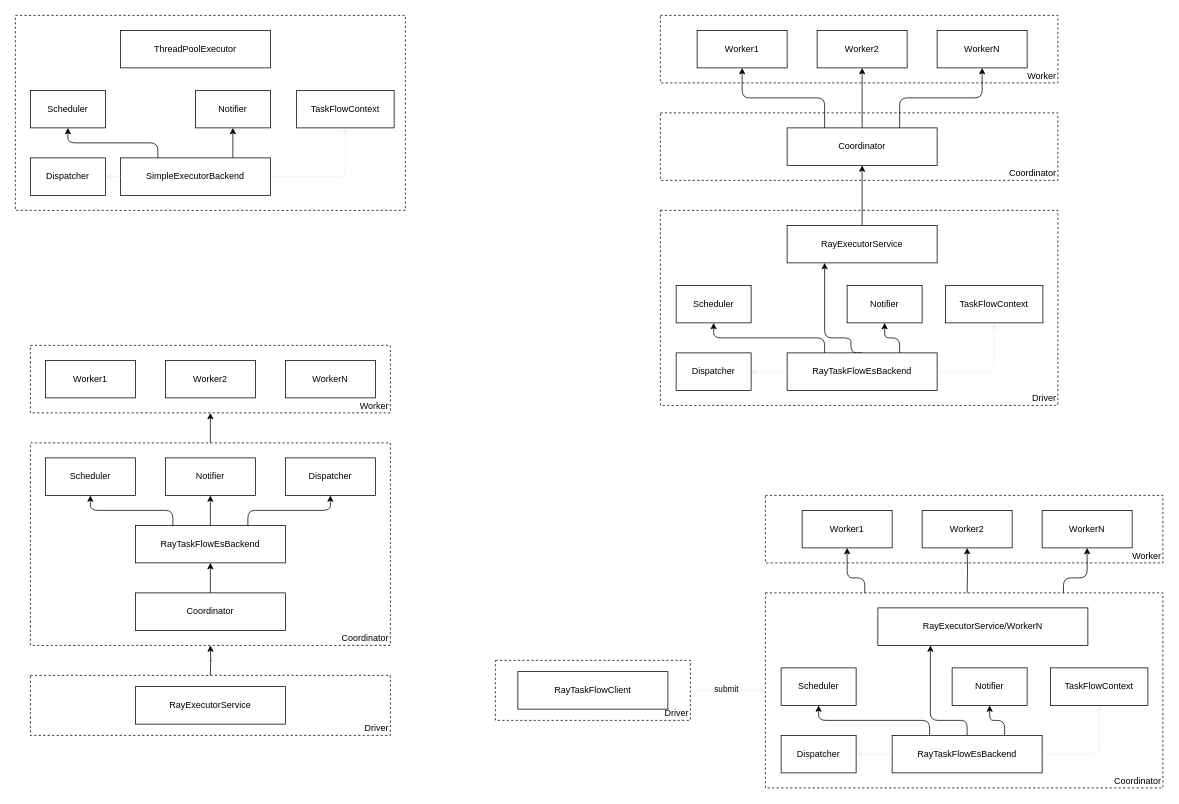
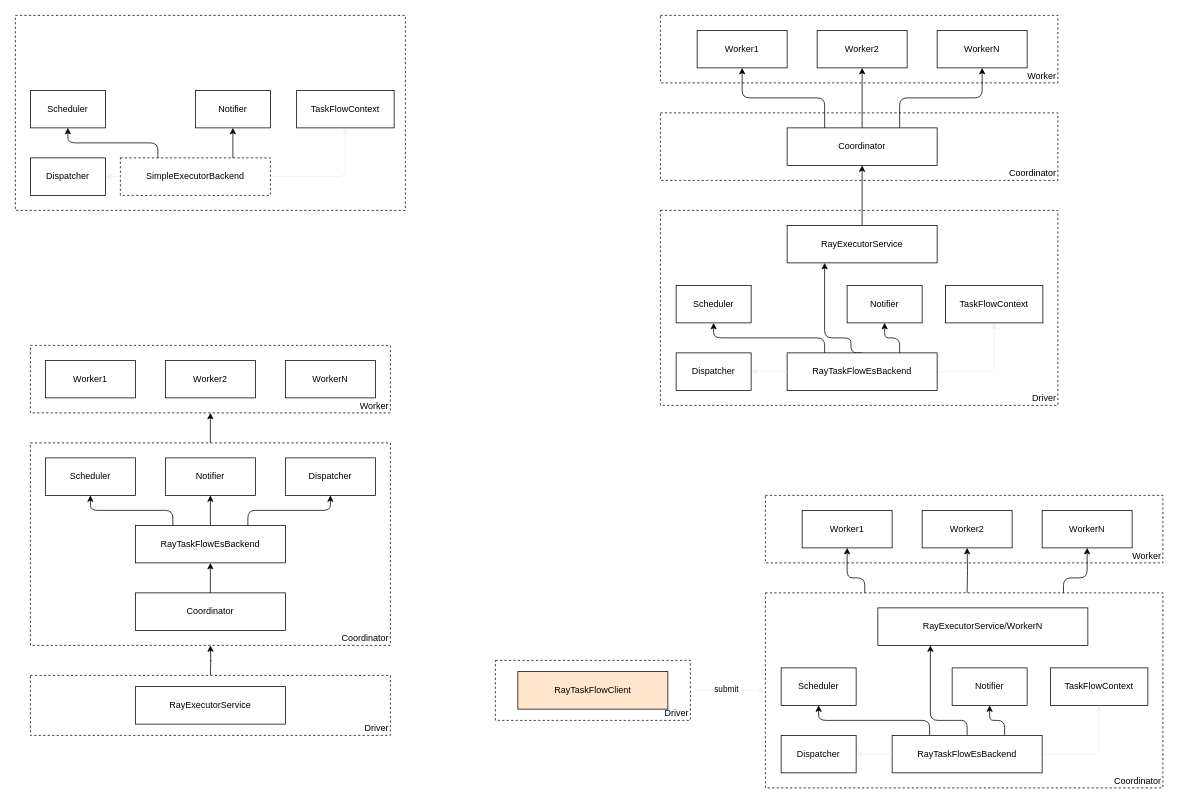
(195, 49) -> none
(195, 177) -> (195, 177)
(593, 690) -> (593, 690)
